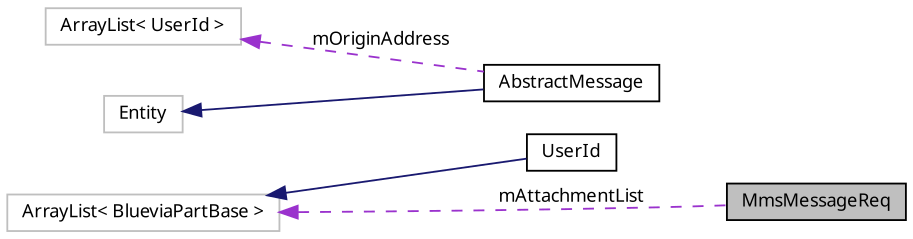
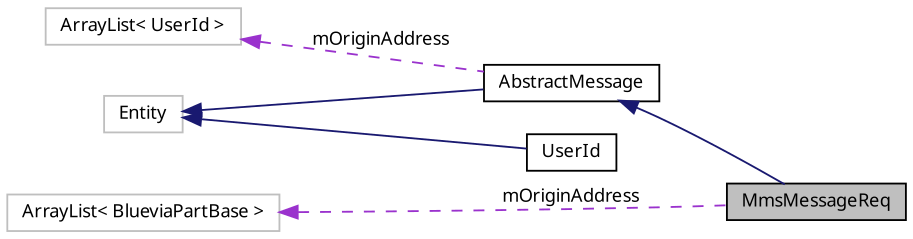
none -> (712, 144)
(406, 176) -> (364, 134)
(572, 197) -> (572, 197)
